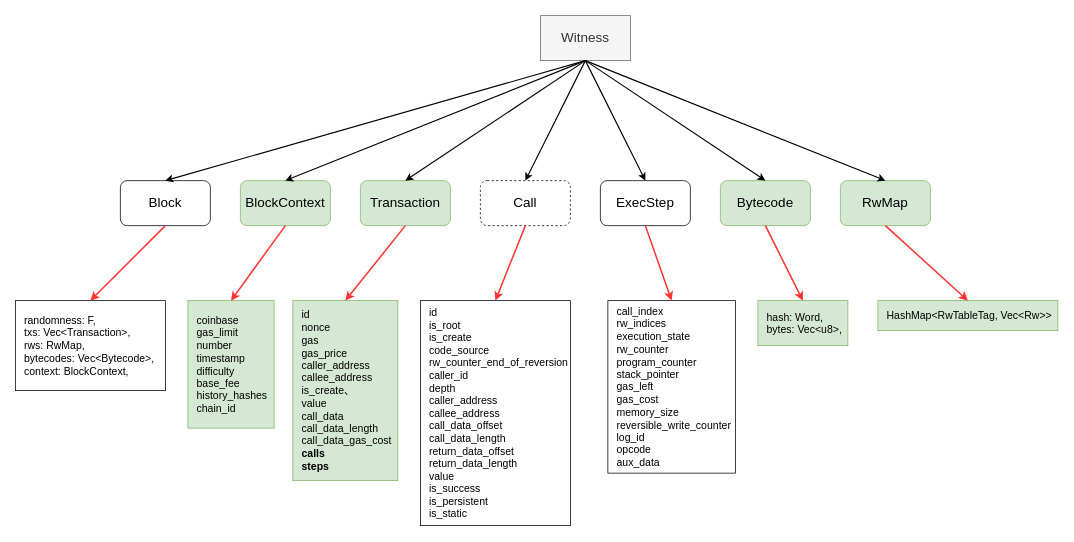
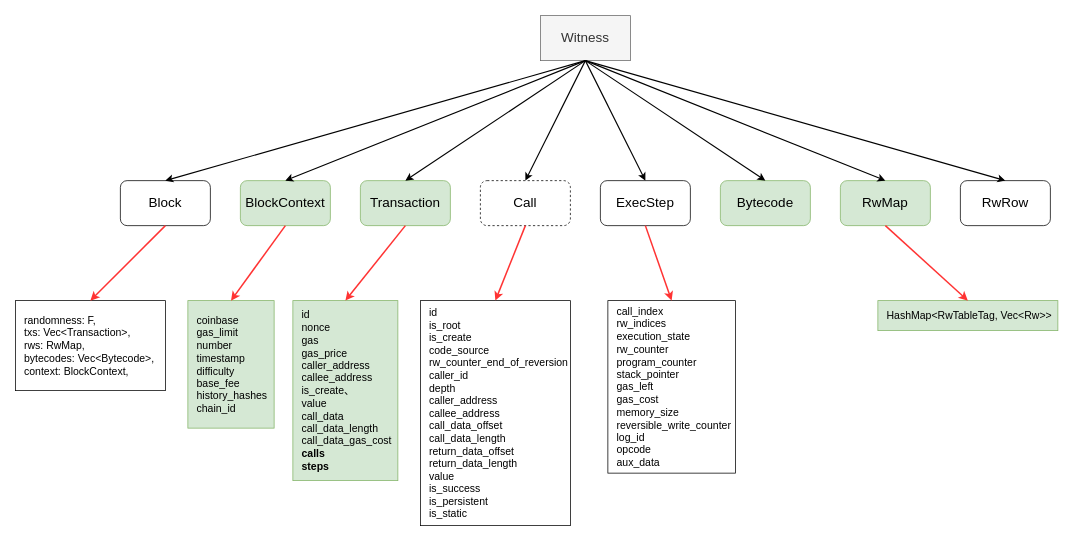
none -> (798, 121)
none -> (1005, 203)
(783, 260) -> none
(803, 323) -> none
